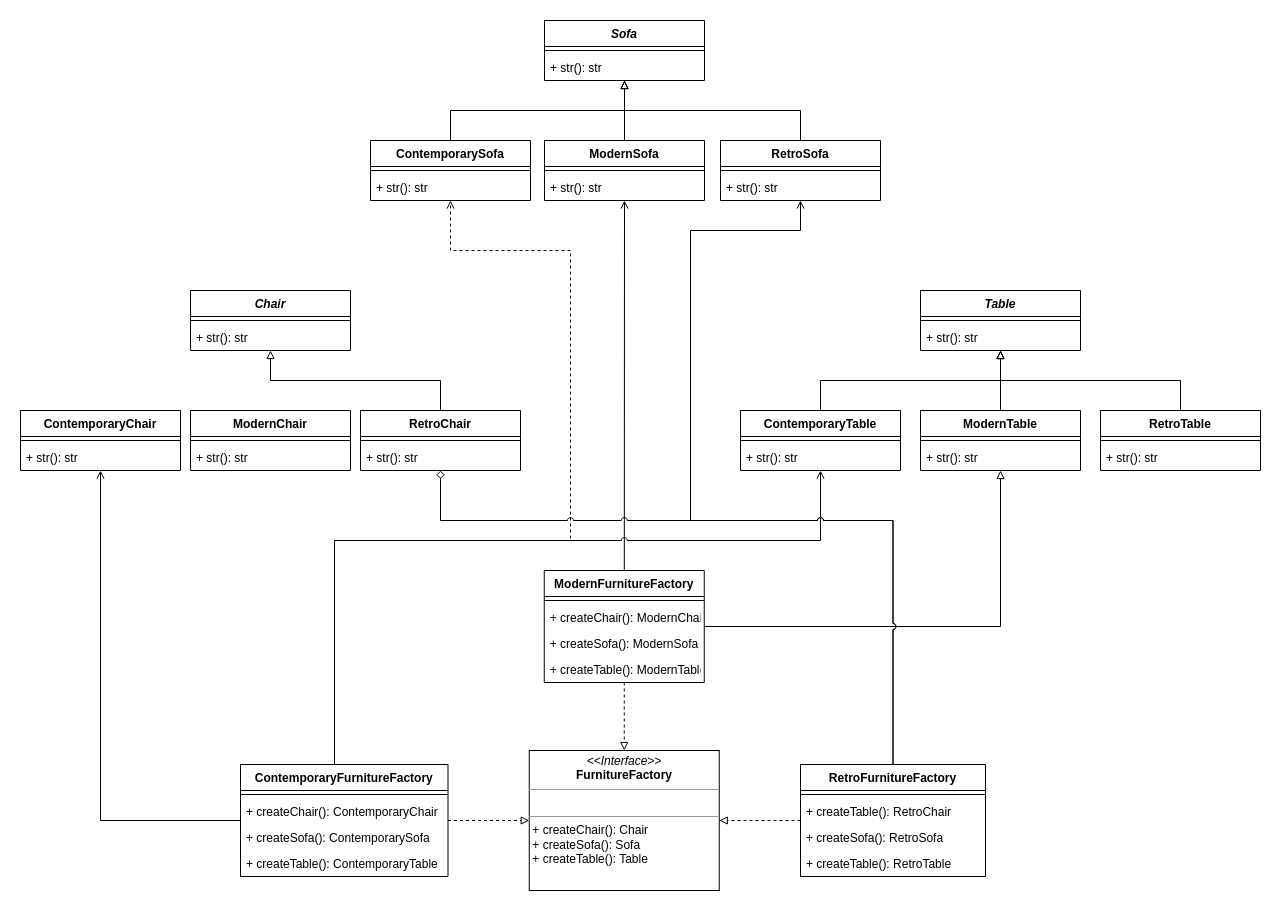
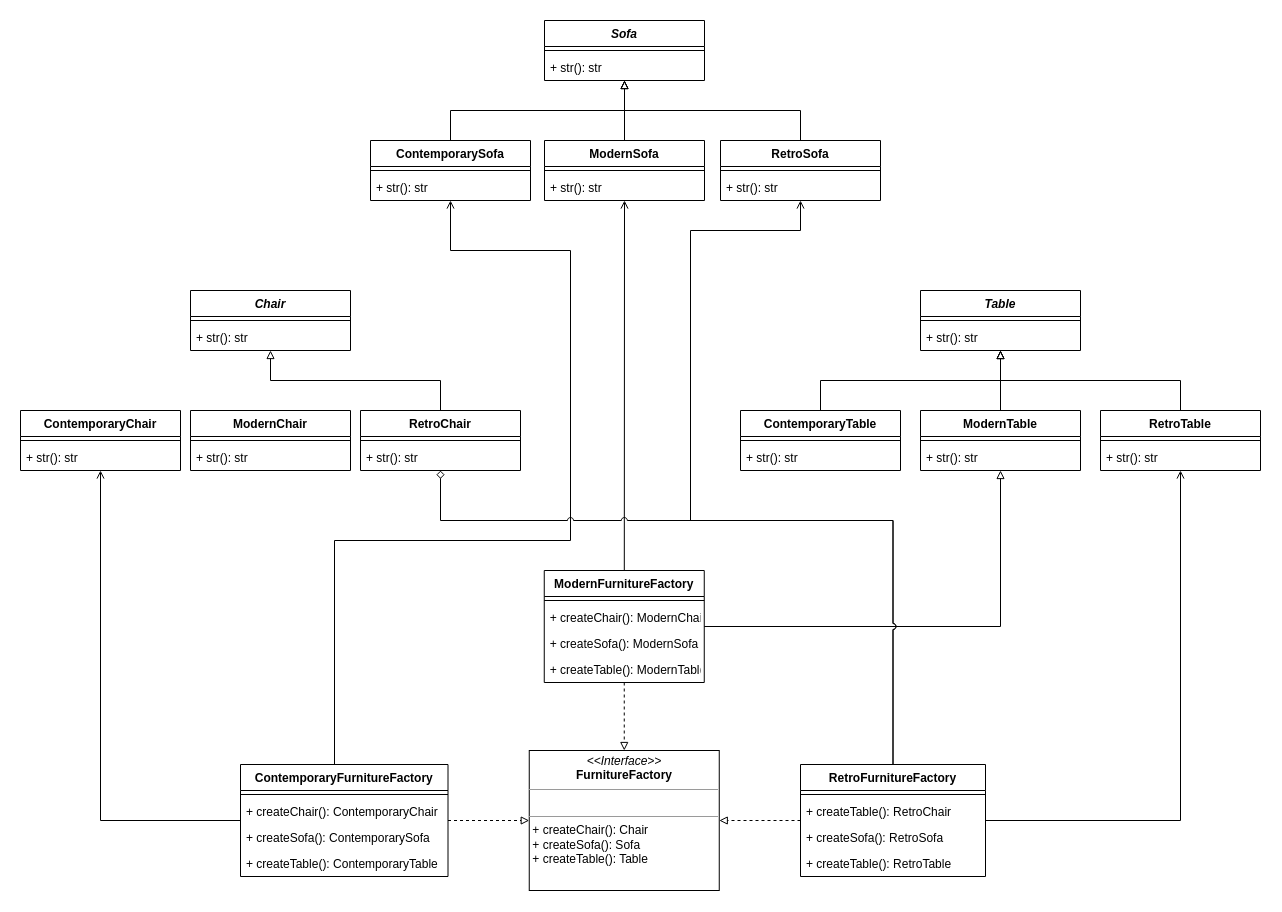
(571, 312) -> (571, 312)
(727, 541) -> none
none -> (1181, 743)
